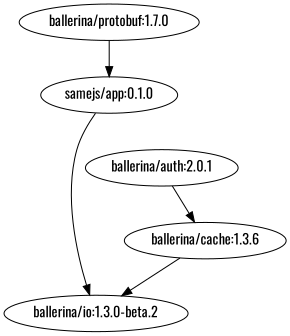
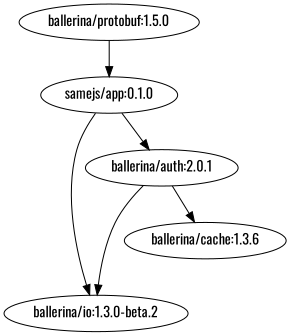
(109, 22) -> (109, 22)
none -> (132, 127)
(155, 274) -> (112, 231)
